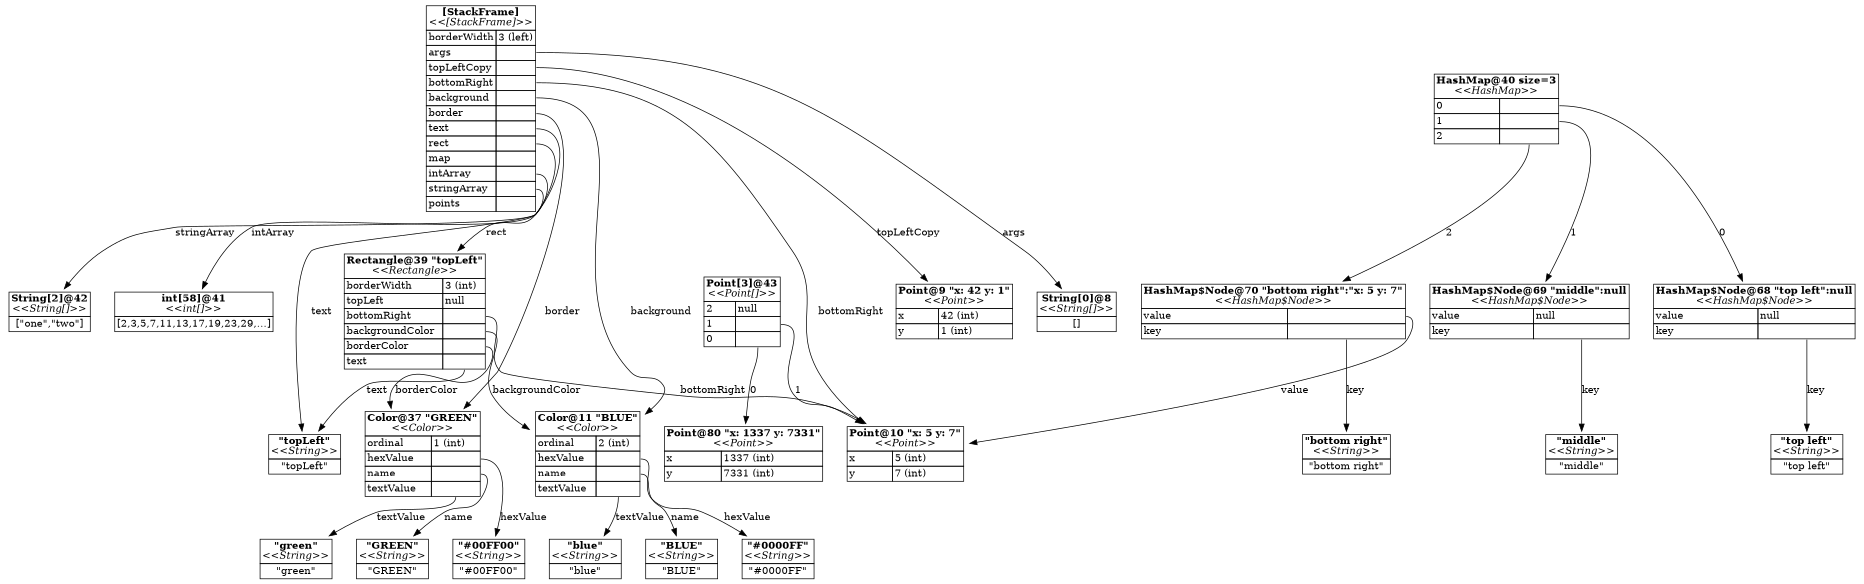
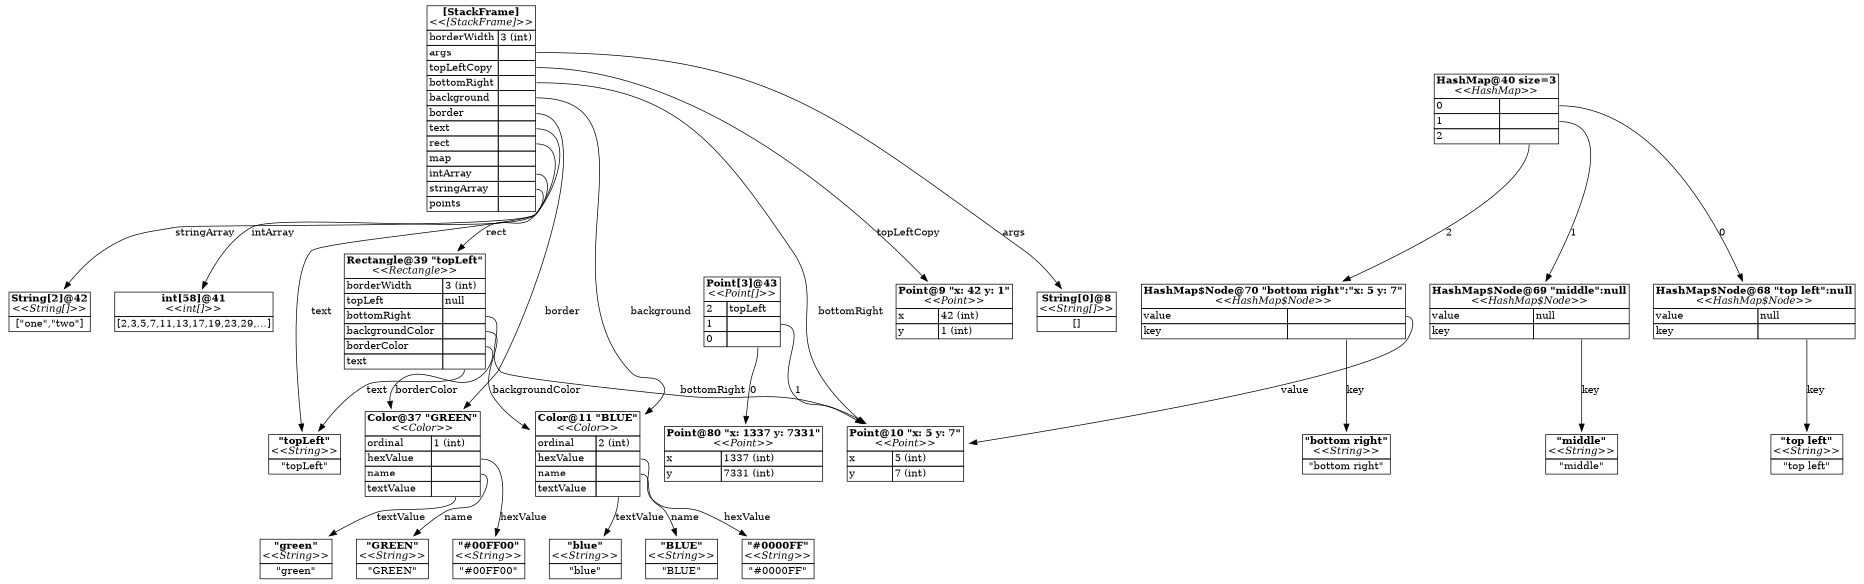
(516, 37) -> (516, 37)
(748, 309) -> (748, 309)
